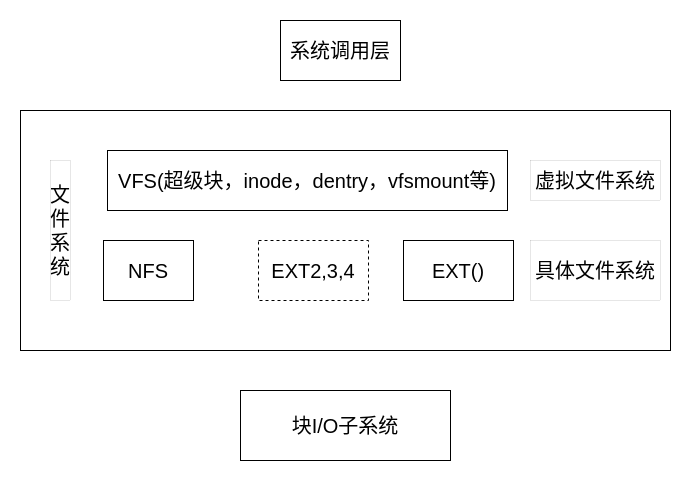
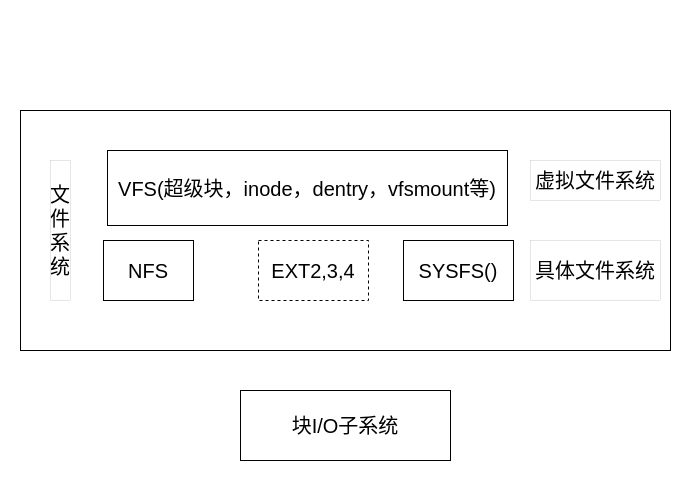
(341, 51) -> none
(308, 181) -> (308, 188)
(459, 271) -> (459, 271)
